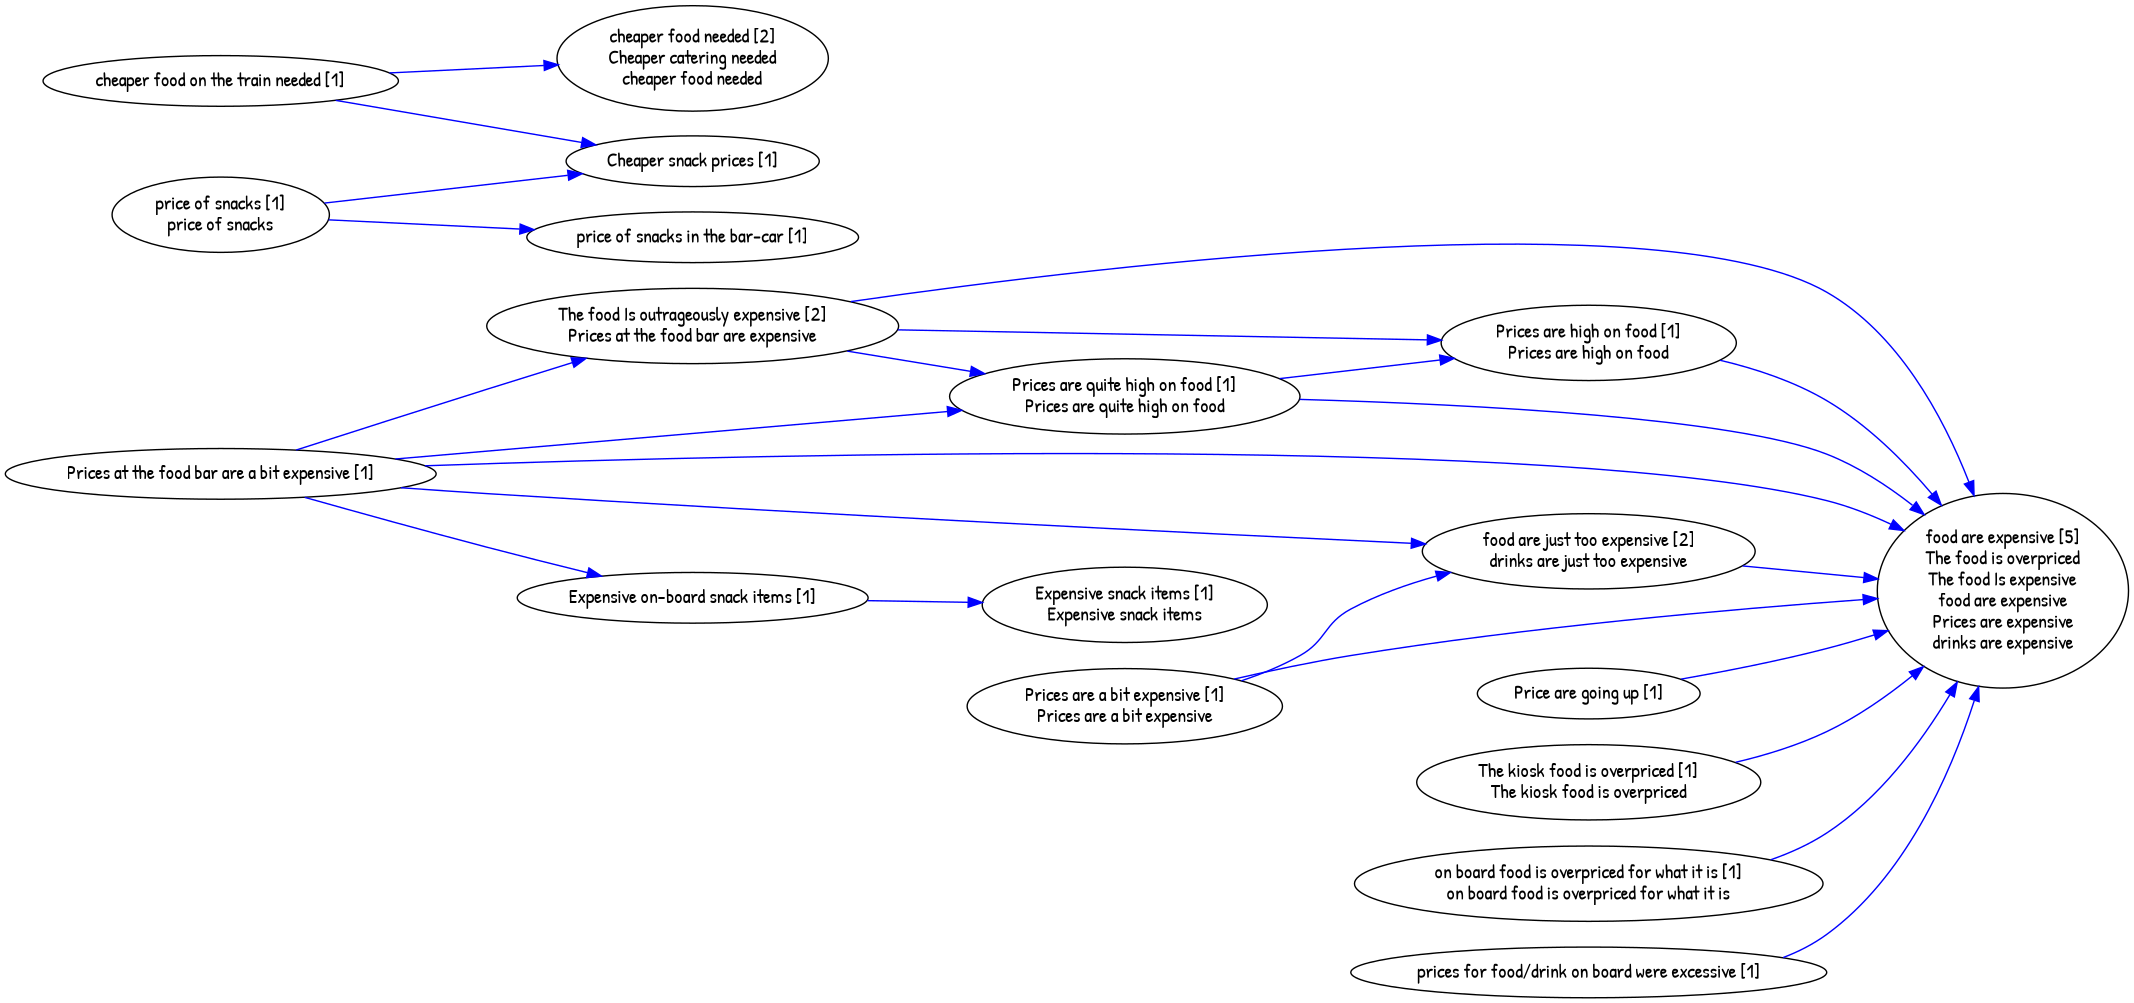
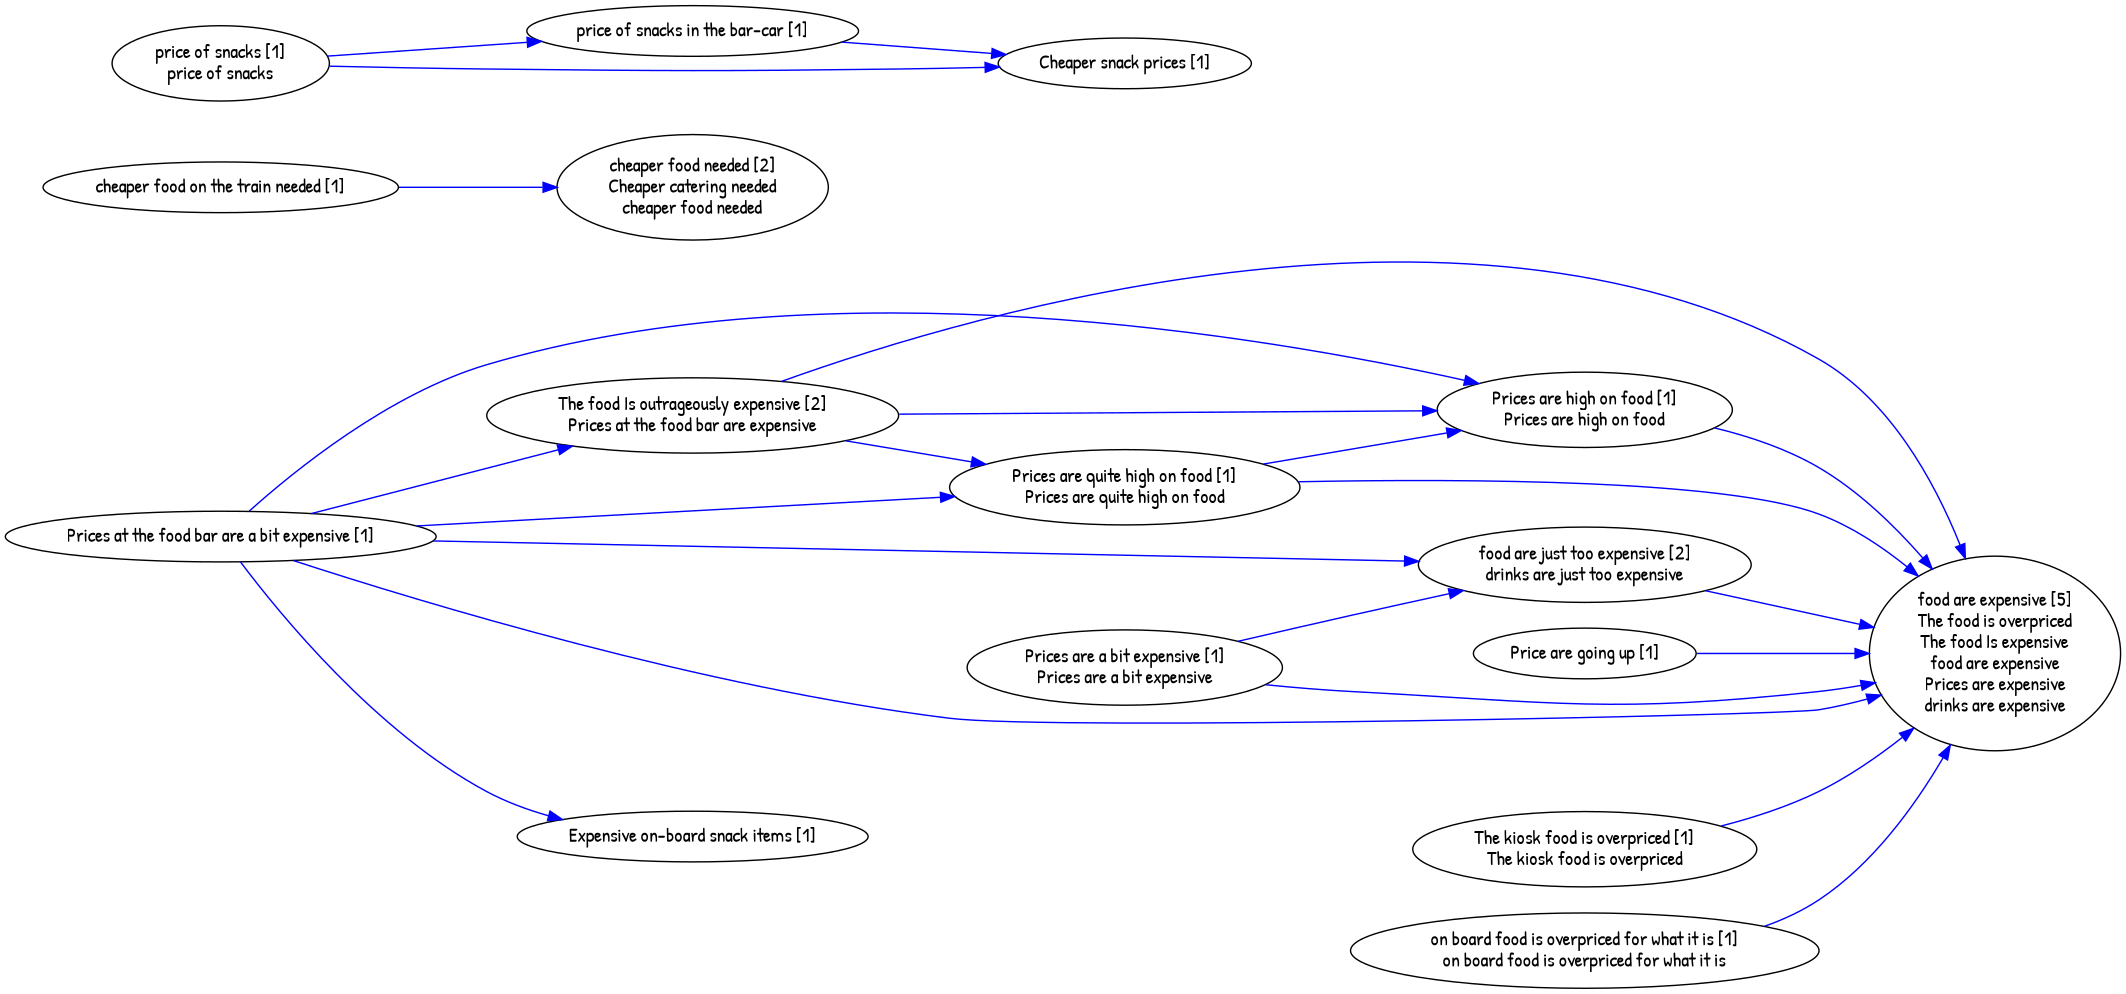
(459, 121) -> (917, 48)
none -> (835, 315)
(1125, 605) -> none
(1589, 972) -> none
